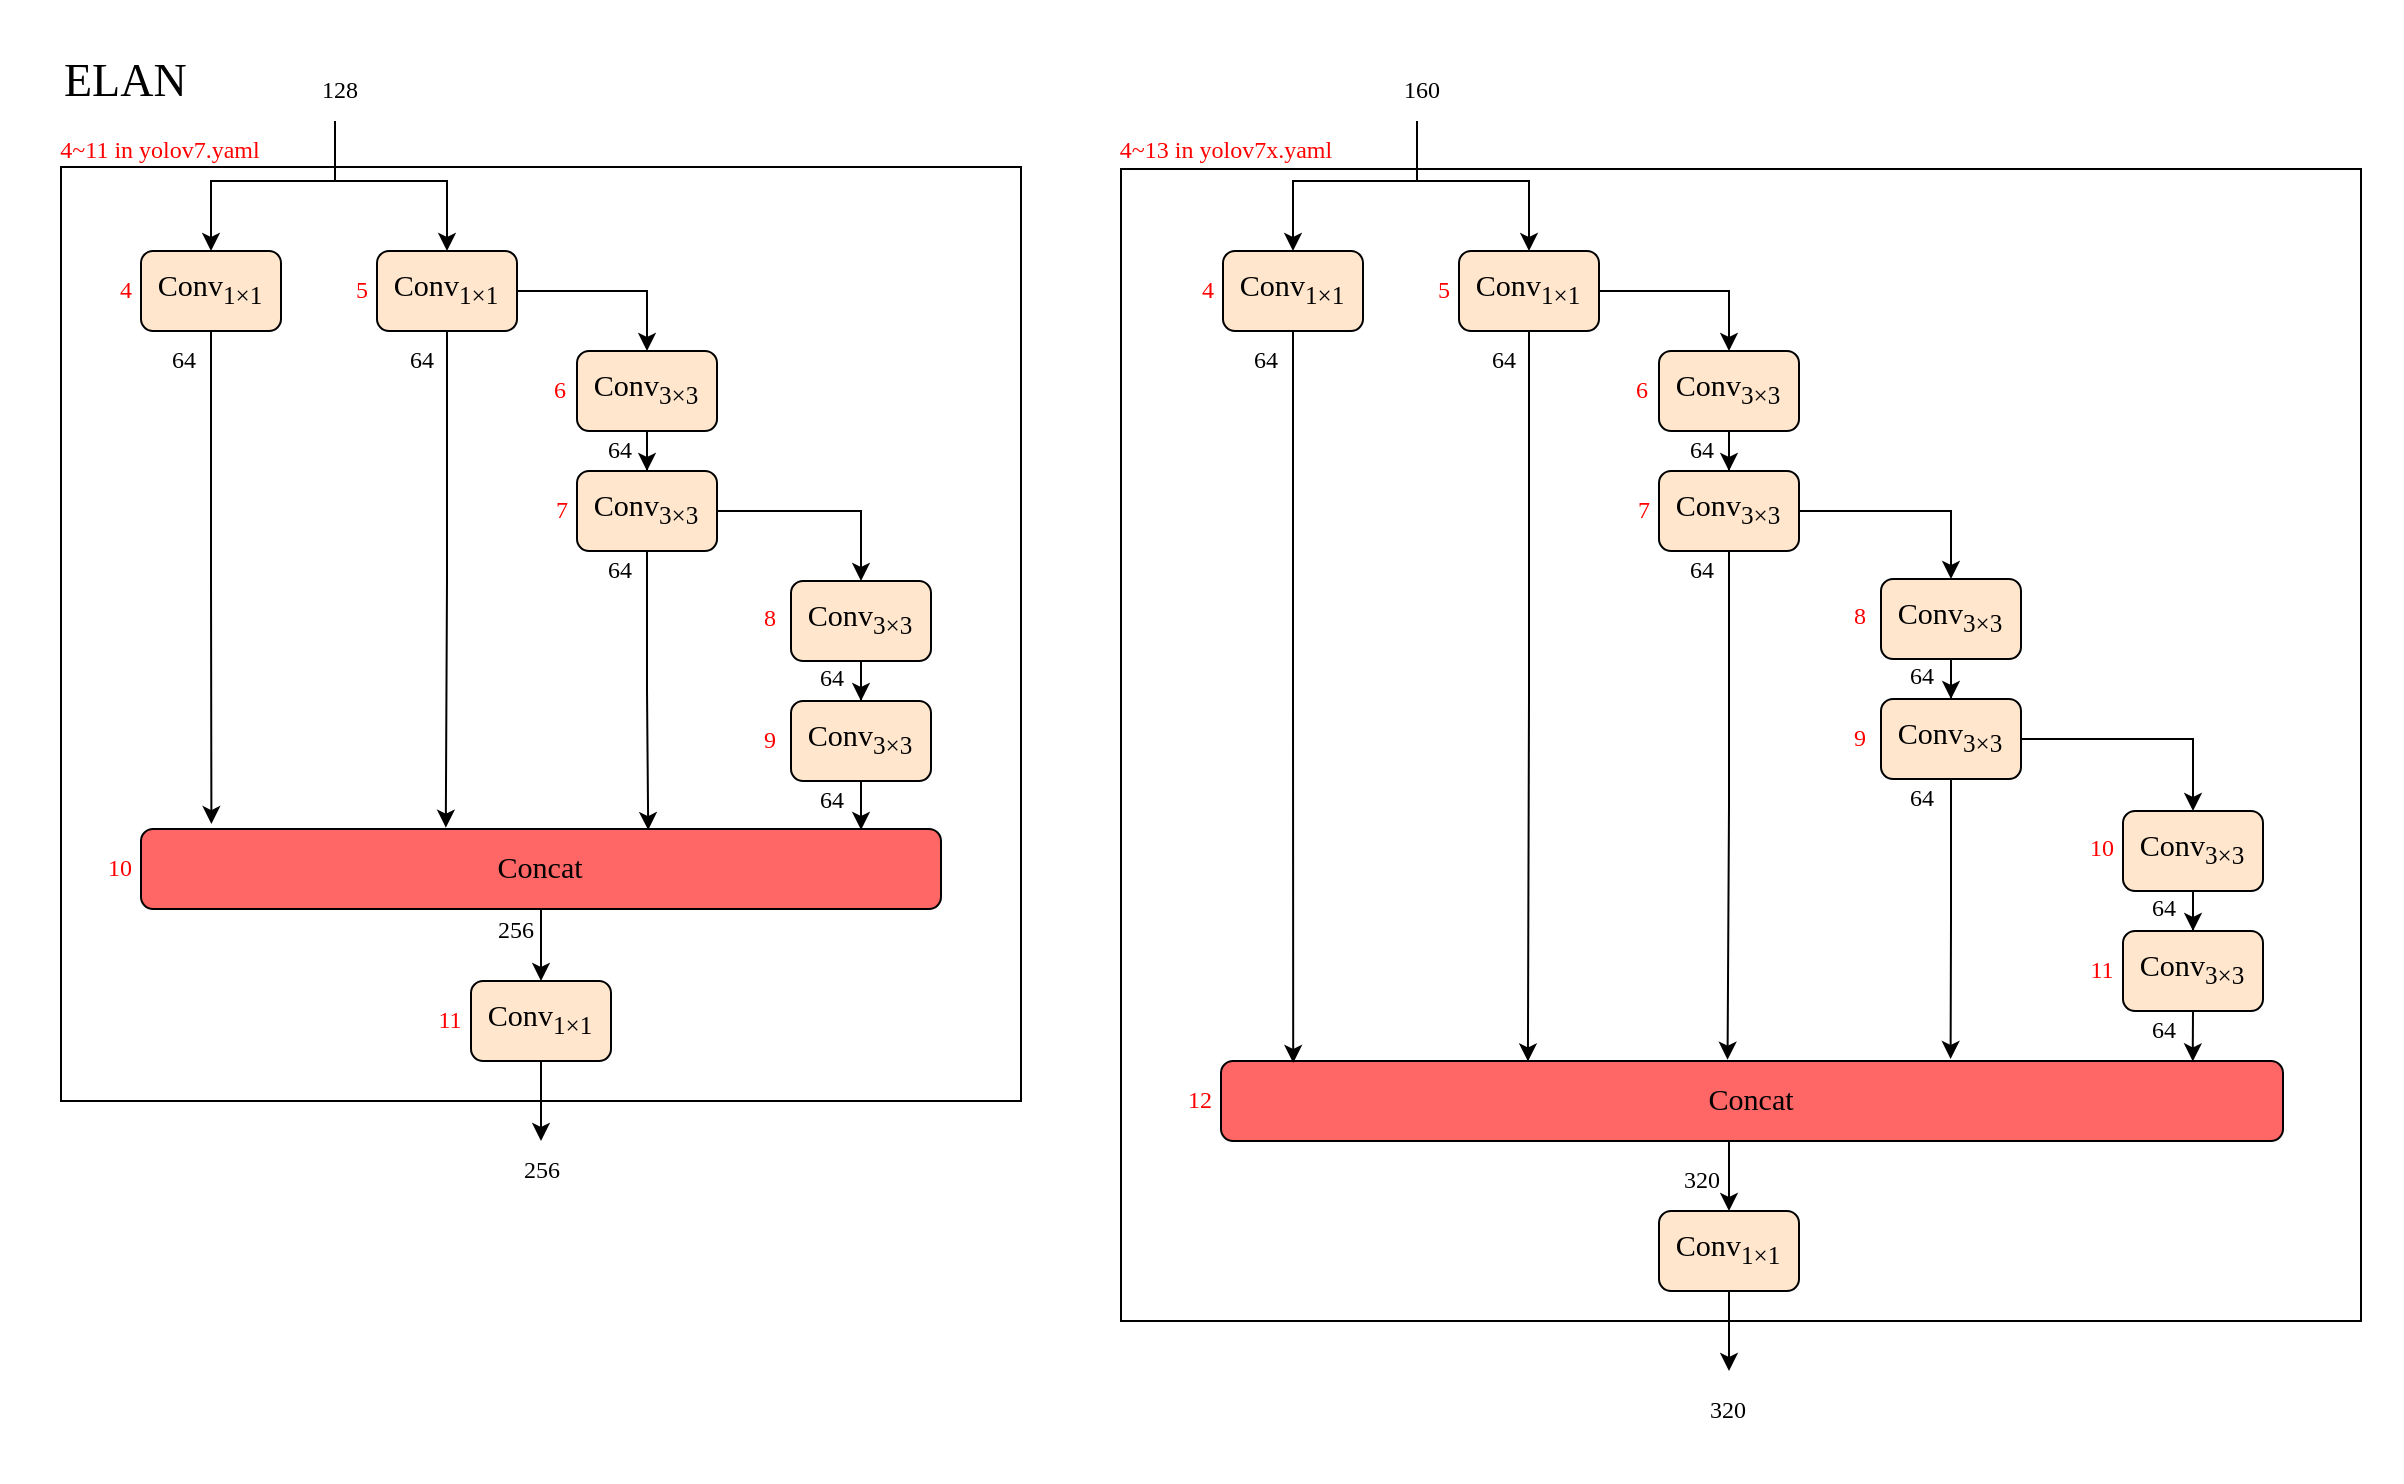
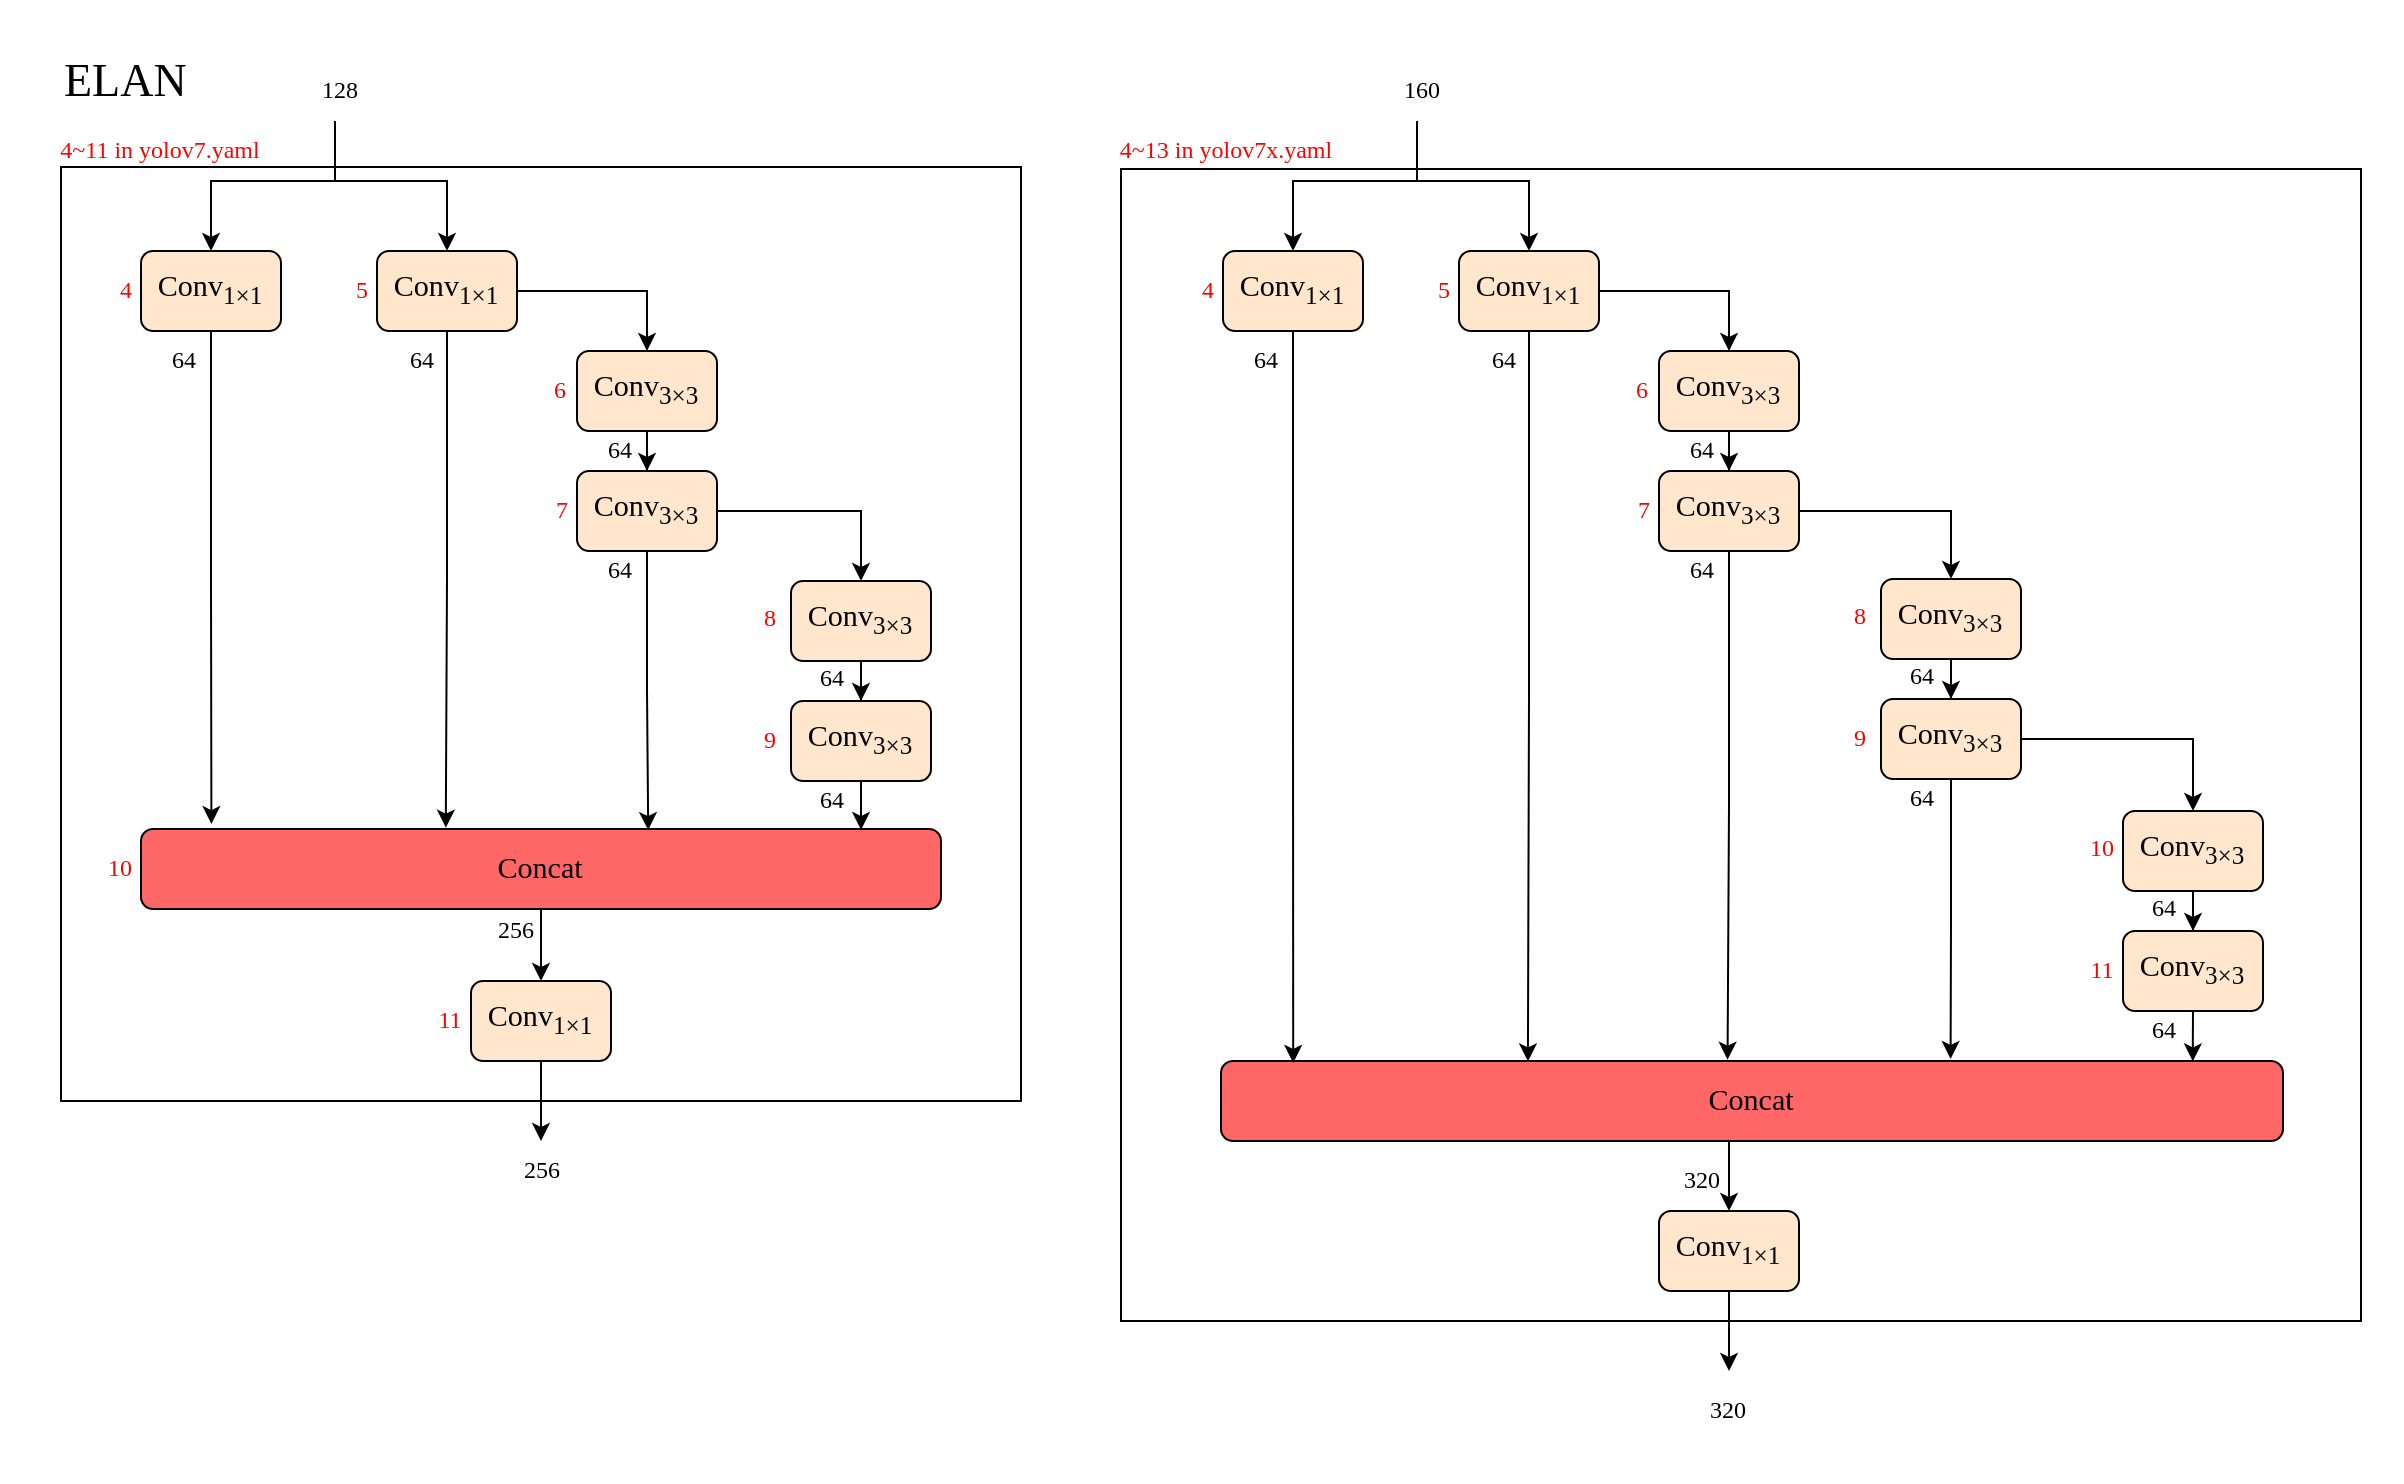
(1201, 1101) -> none
